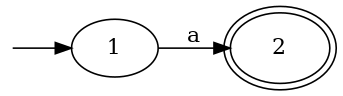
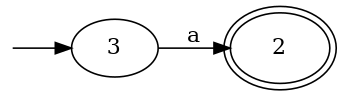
(115, 48) -> (115, 48)
